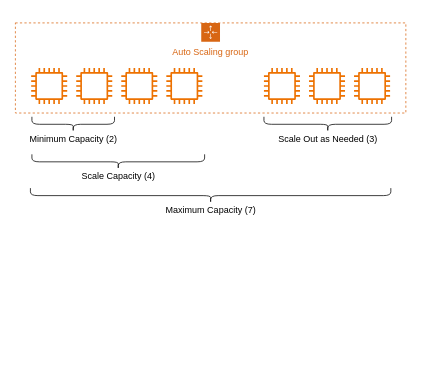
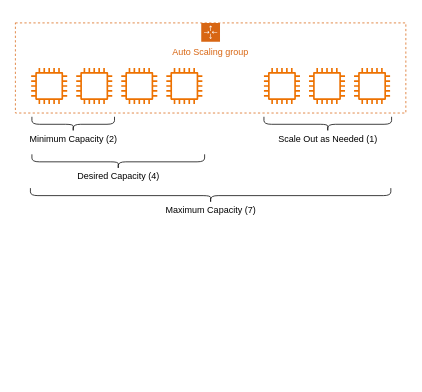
(328, 139) -> (328, 139)
(119, 177) -> (119, 177)
